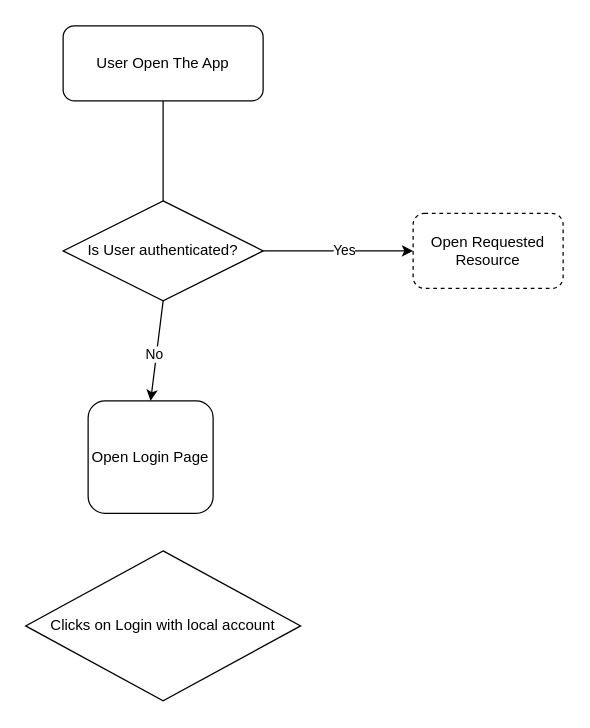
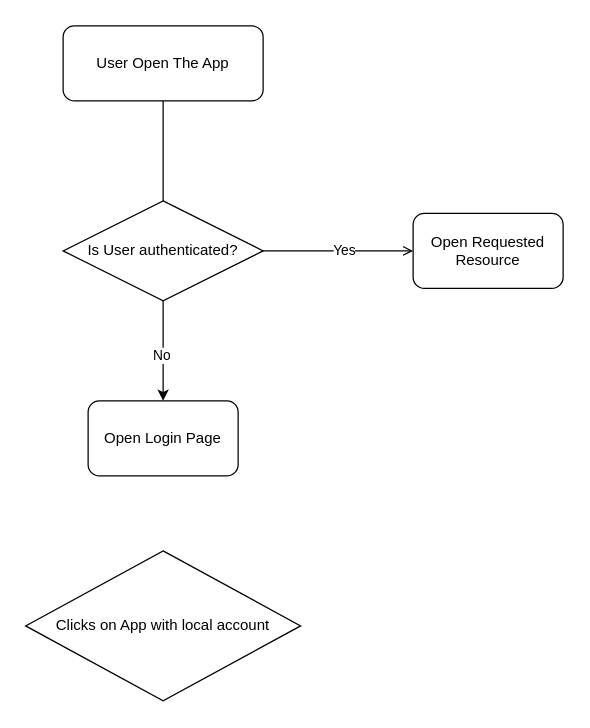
(403, 251) -> (405, 251)
(488, 251) -> (488, 251)
(151, 457) -> (163, 438)
(163, 626) -> (163, 626)
